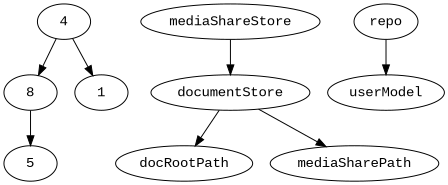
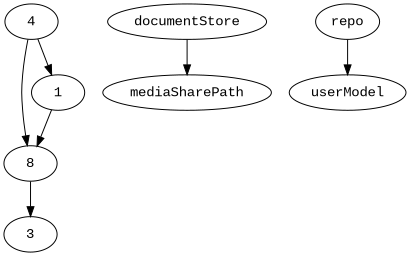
(230, 22) -> none
none -> (46, 123)
(31, 163) -> (31, 234)
(184, 163) -> none
